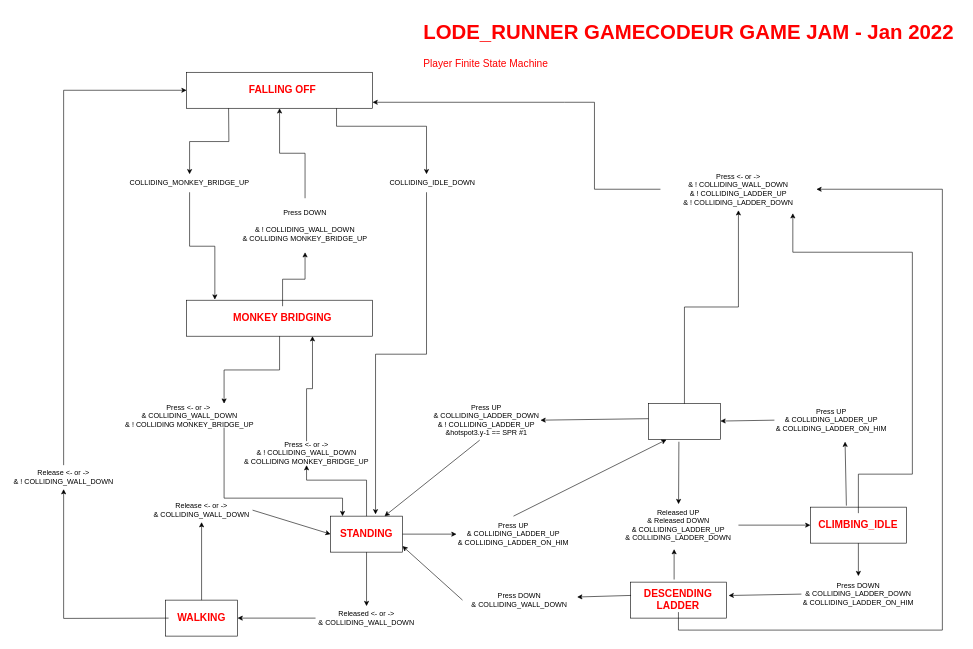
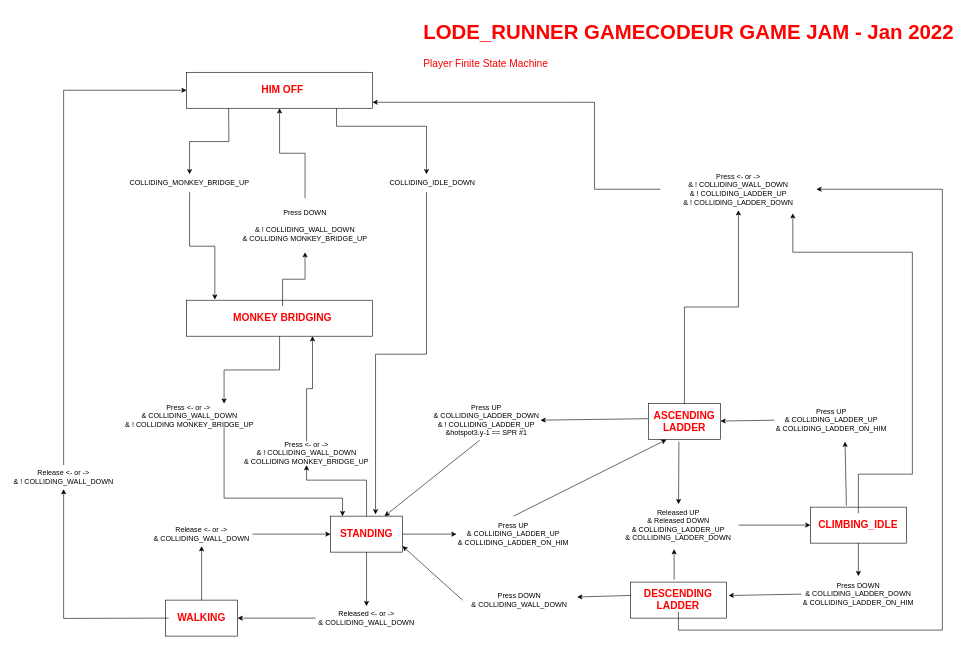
(282, 90) -> (282, 90)
none -> (684, 422)
(201, 510) -> (201, 534)
